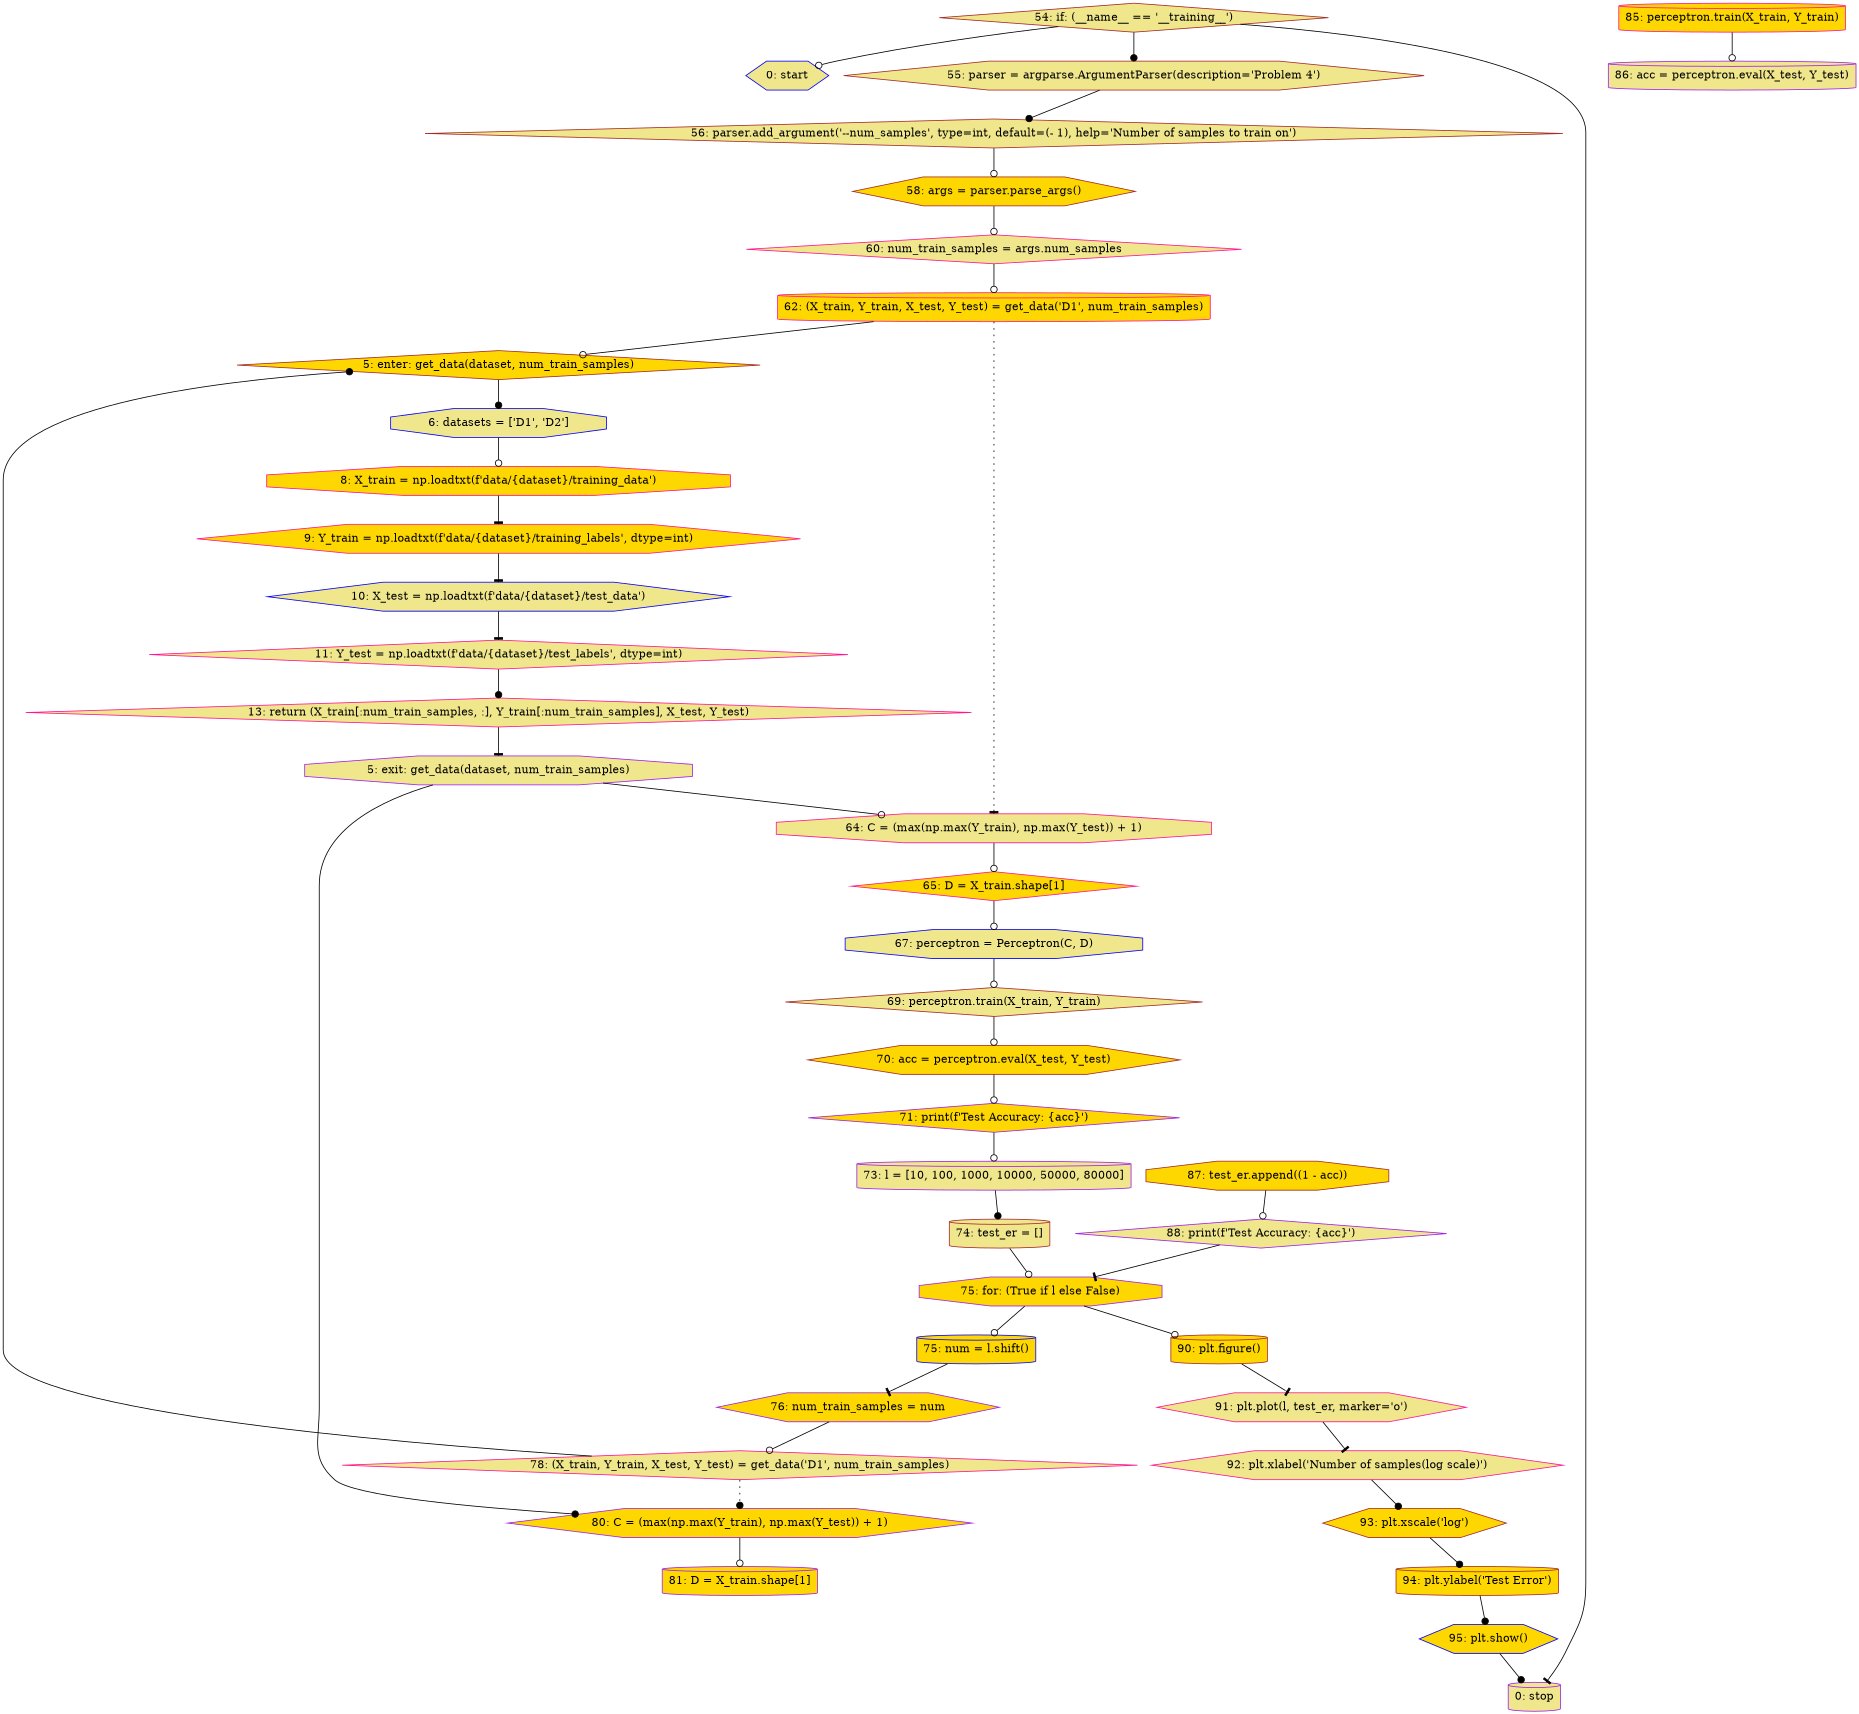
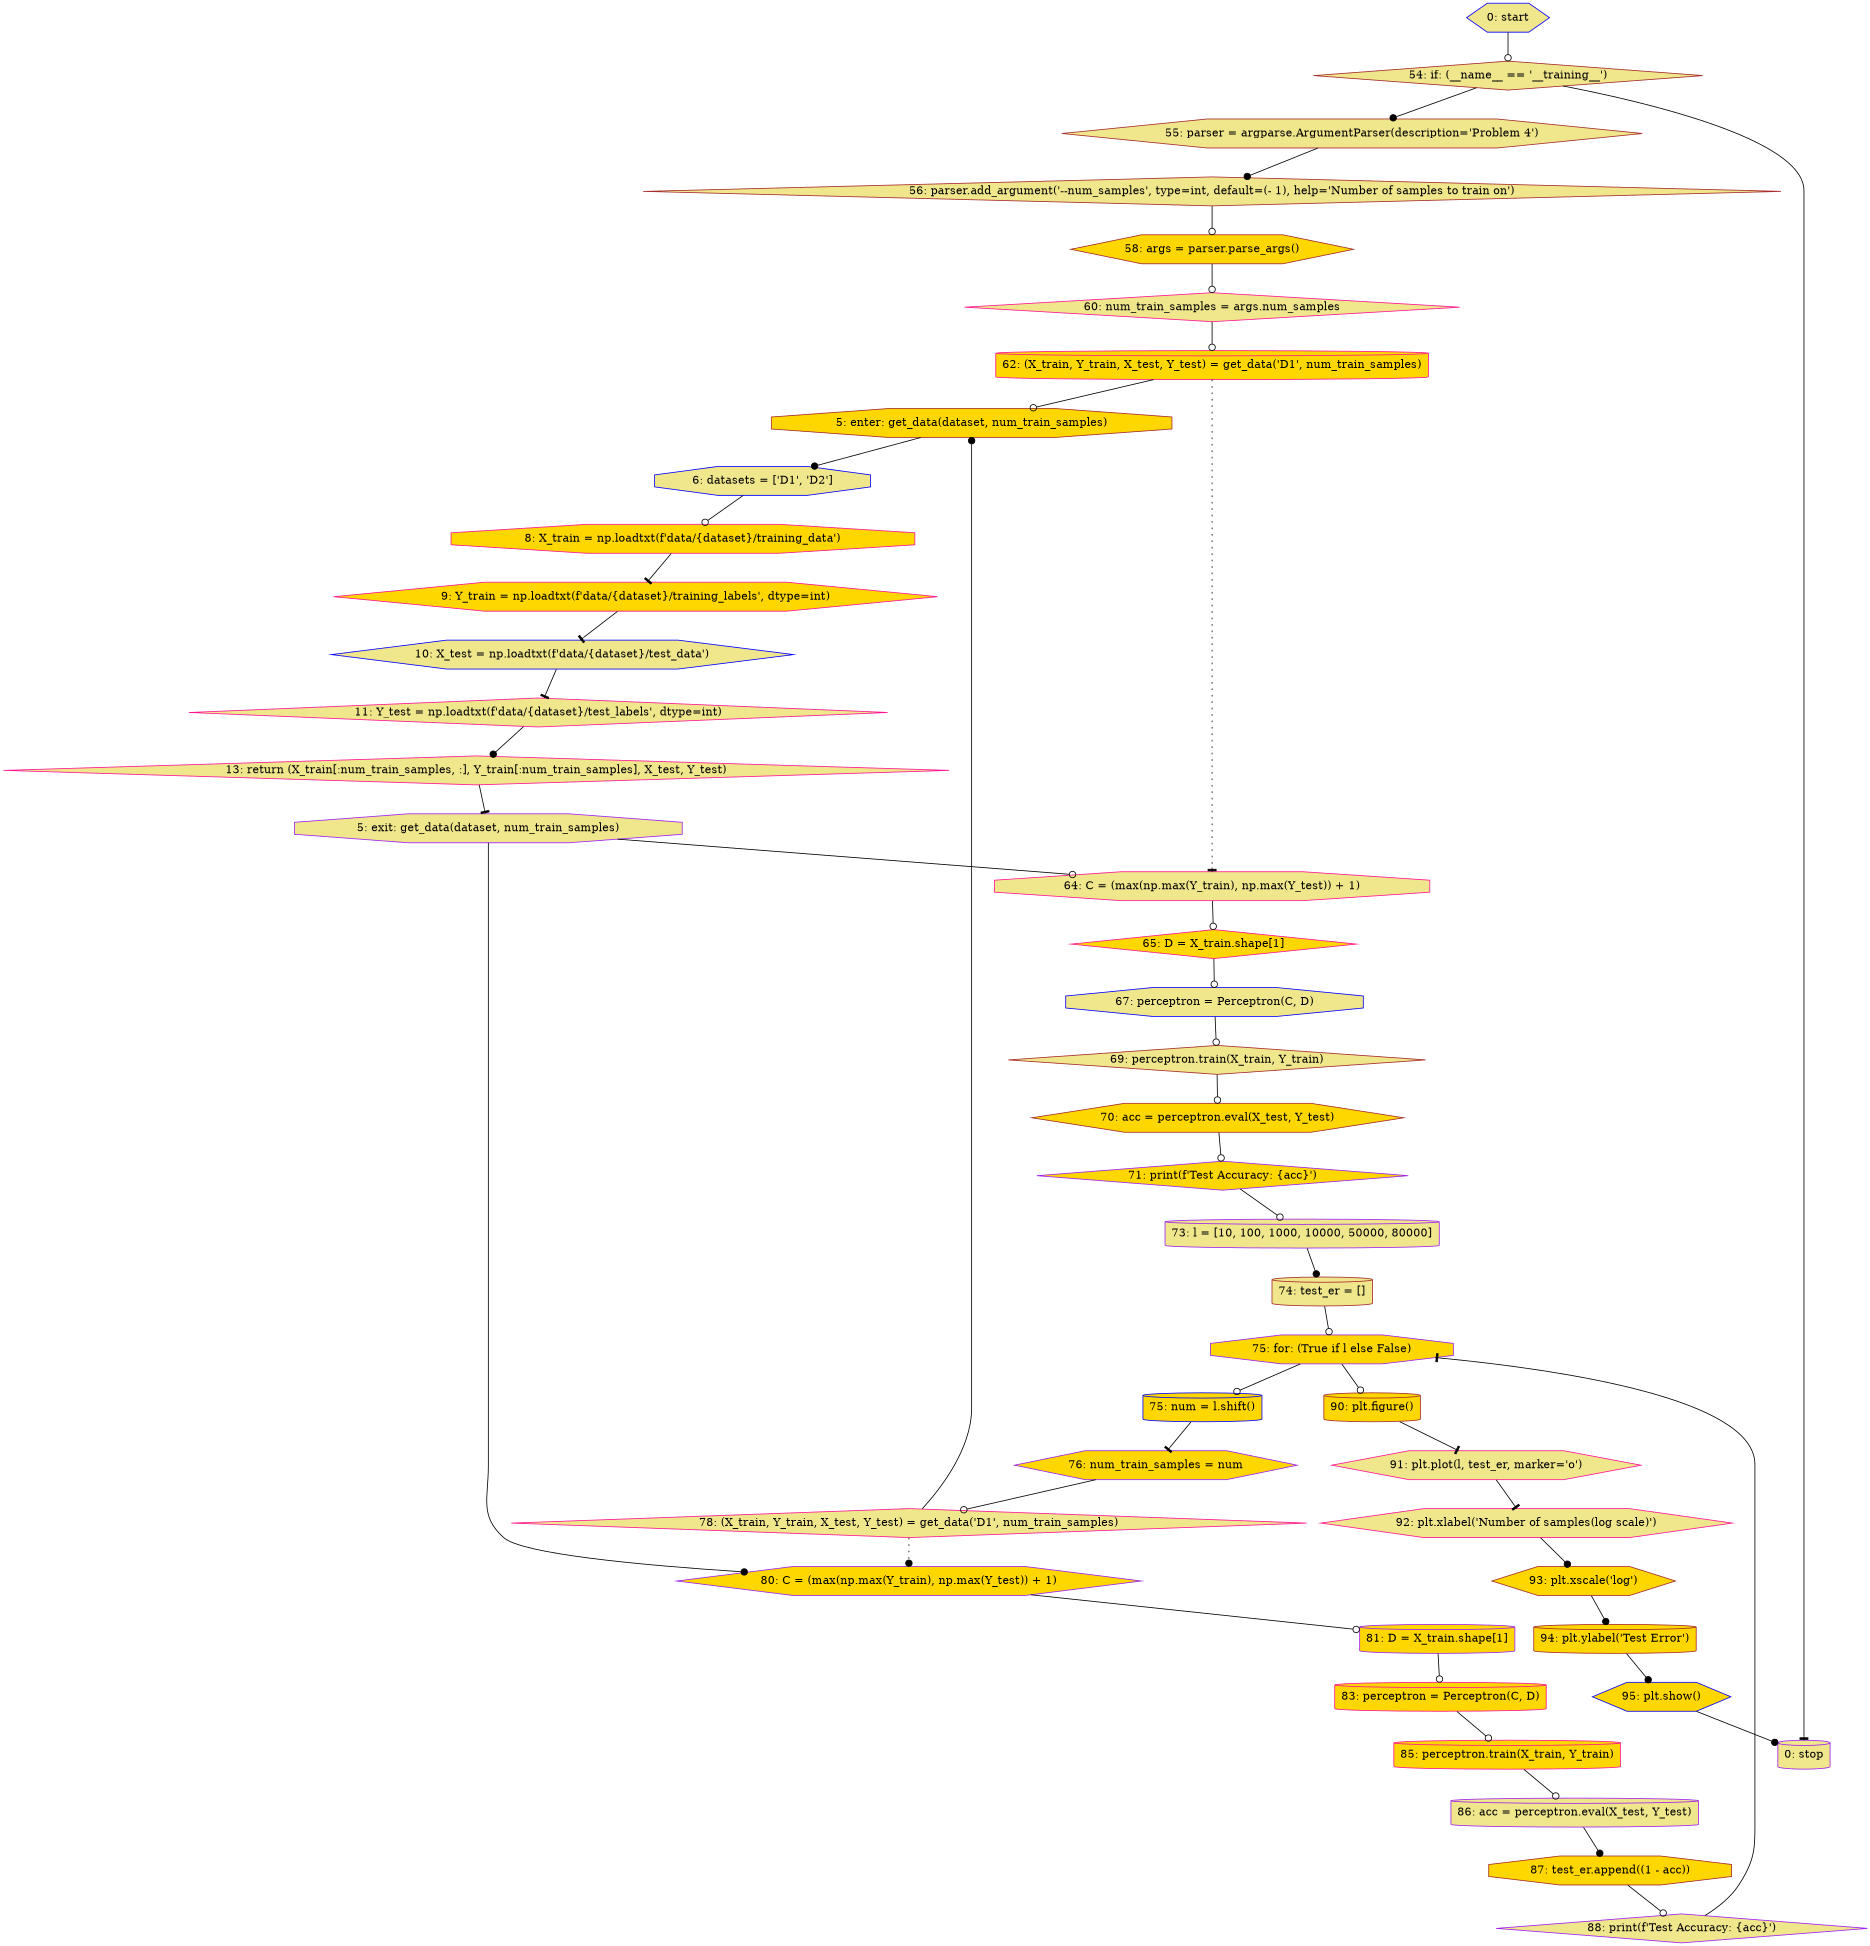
(940, 43) -> (1508, 44)
(499, 365) -> (972, 423)
none -> (1441, 1697)
none -> (1591, 1839)
